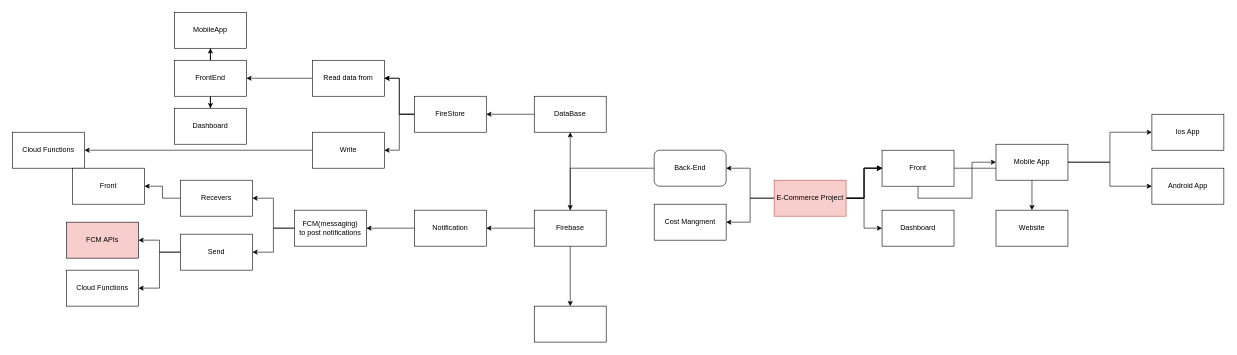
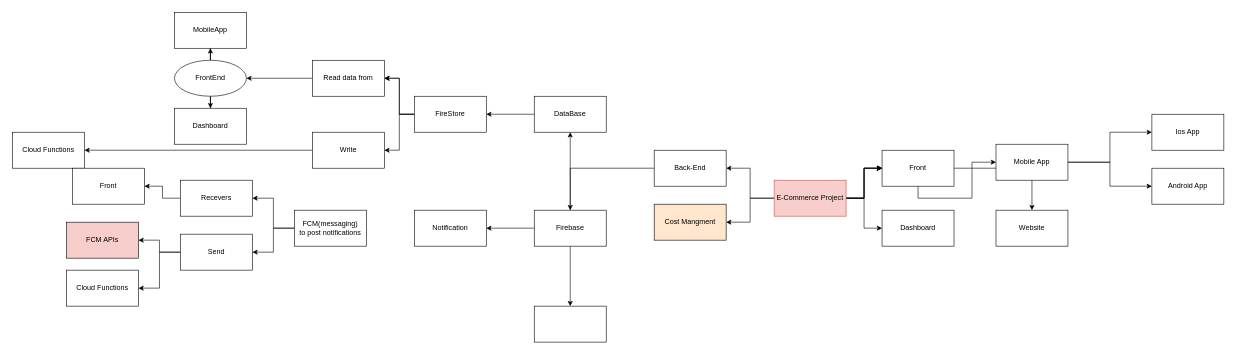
(210, 78) -> (210, 78)
(690, 168) -> (690, 168)
(690, 222) -> (690, 222)
(371, 228) -> none
